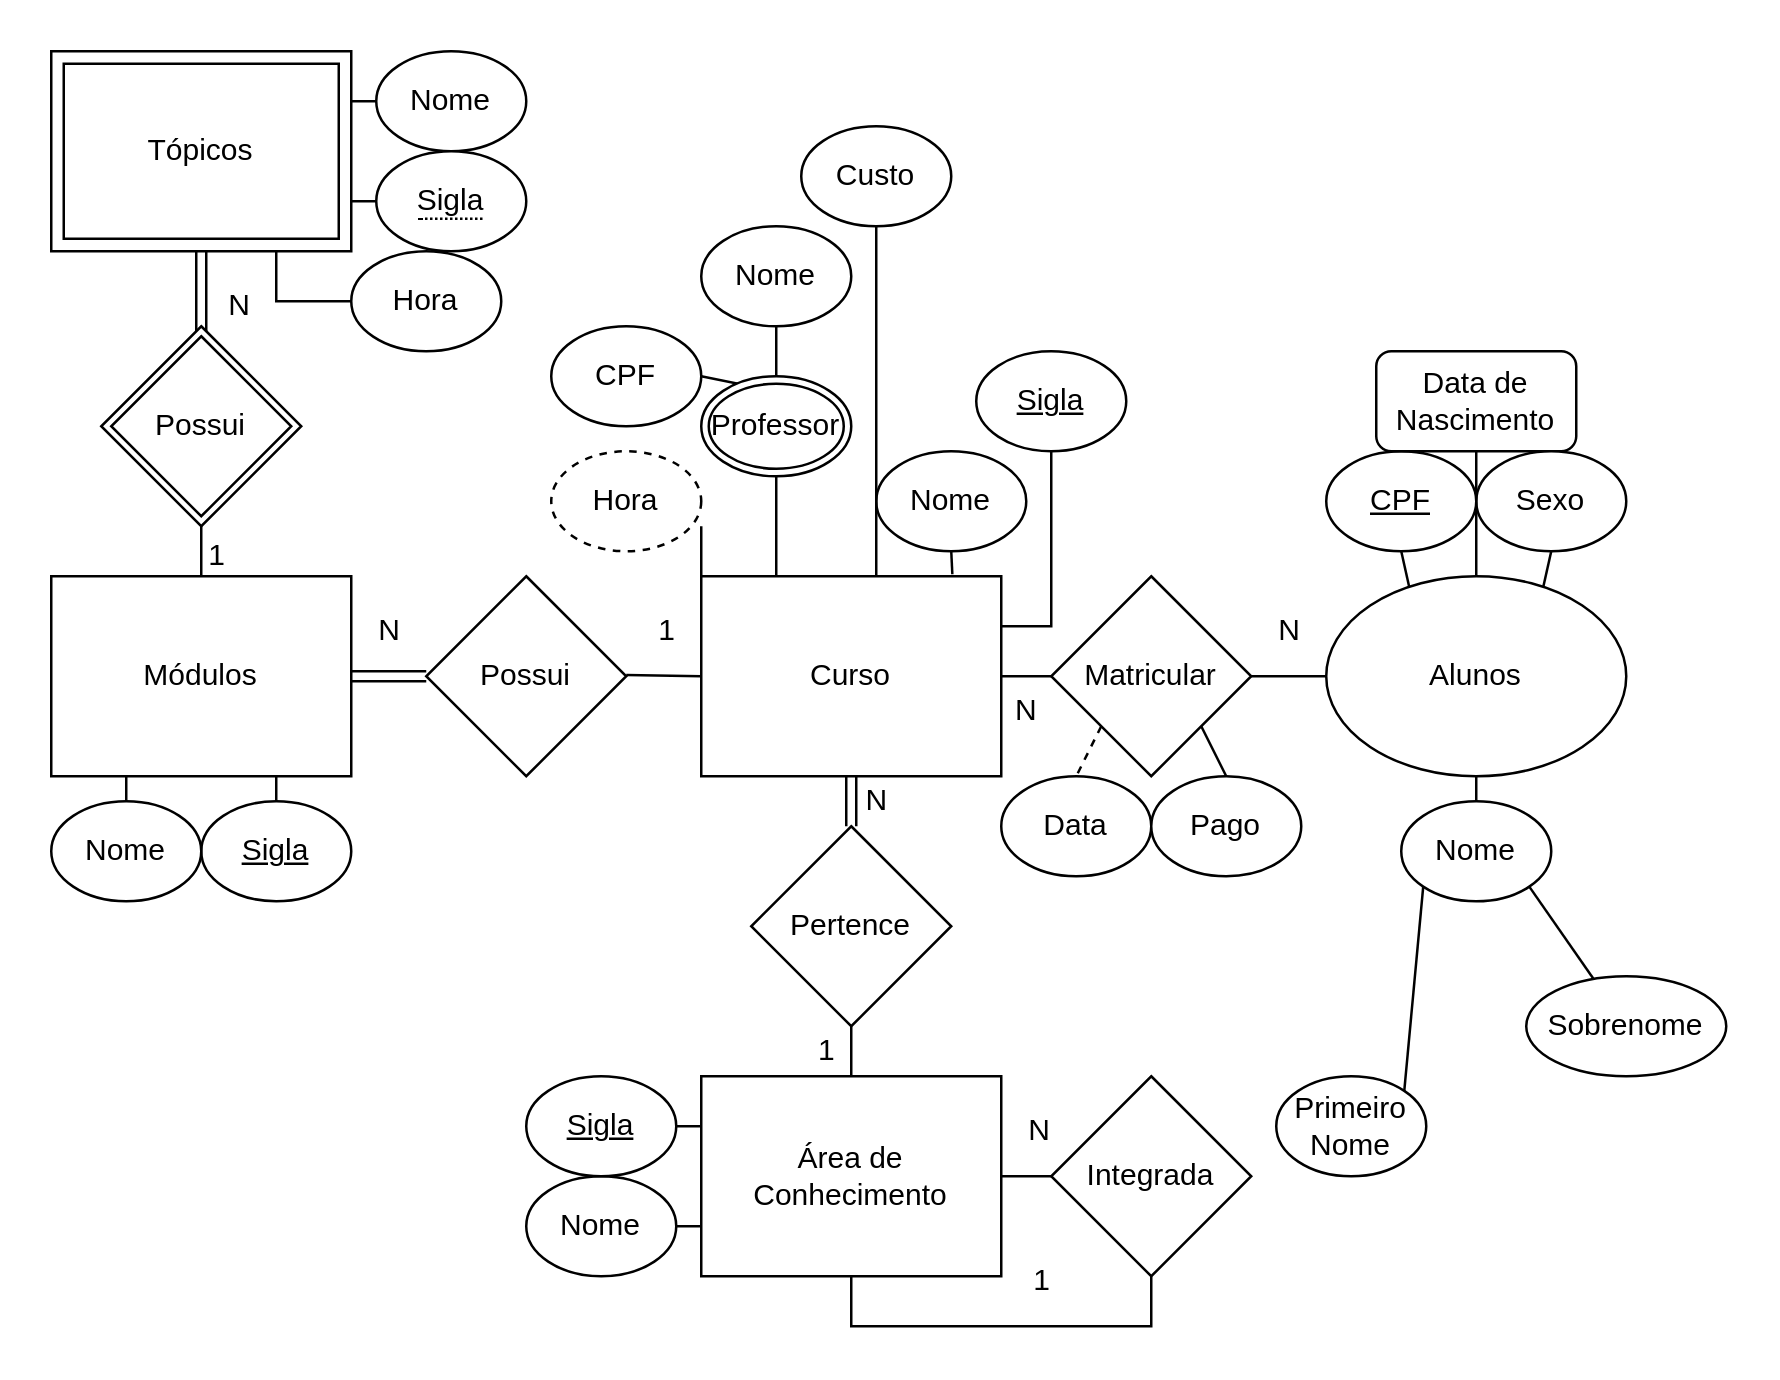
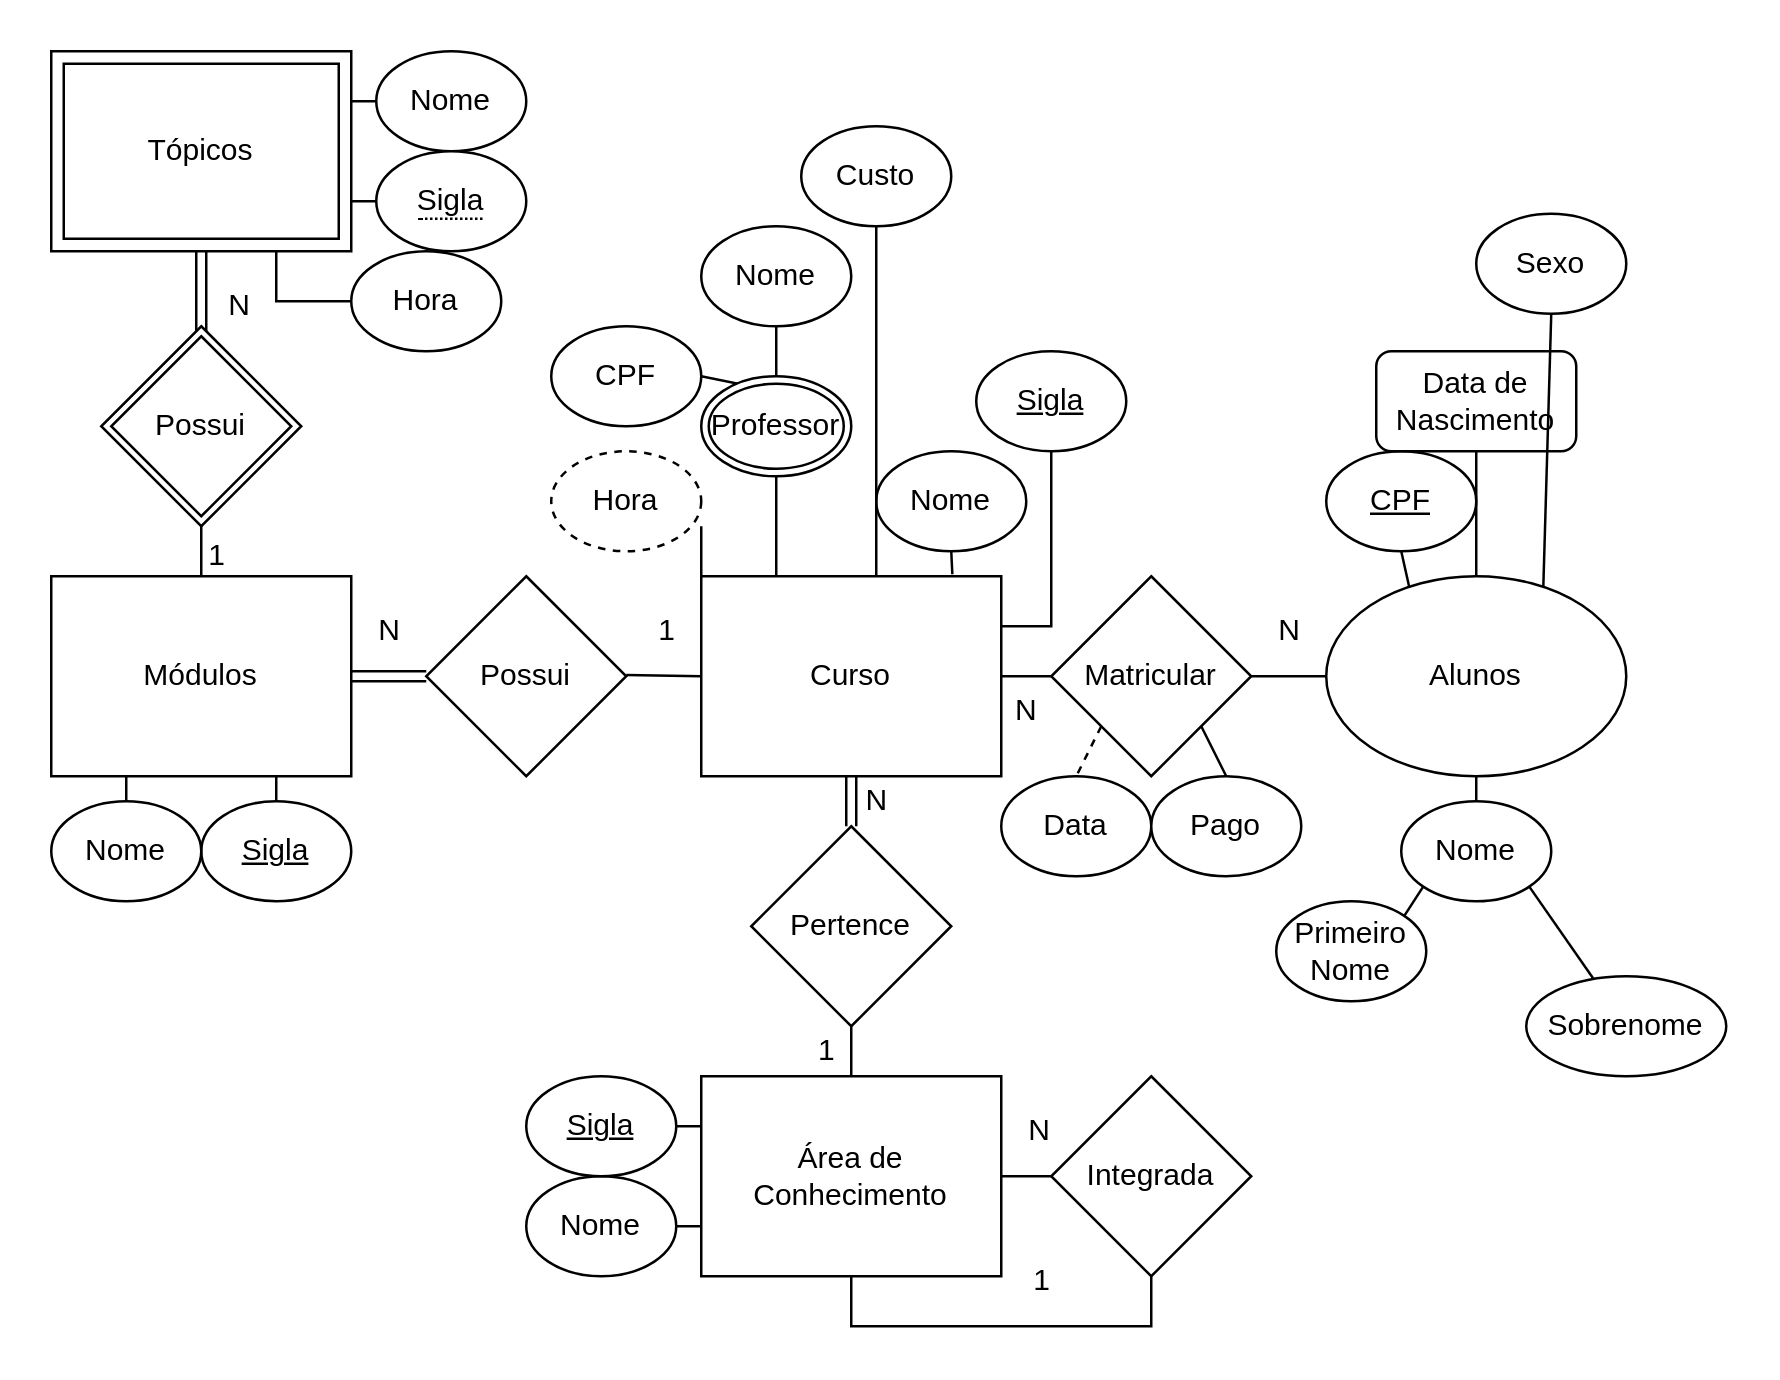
(1551, 501) -> (1551, 264)
(1351, 1126) -> (1351, 951)
